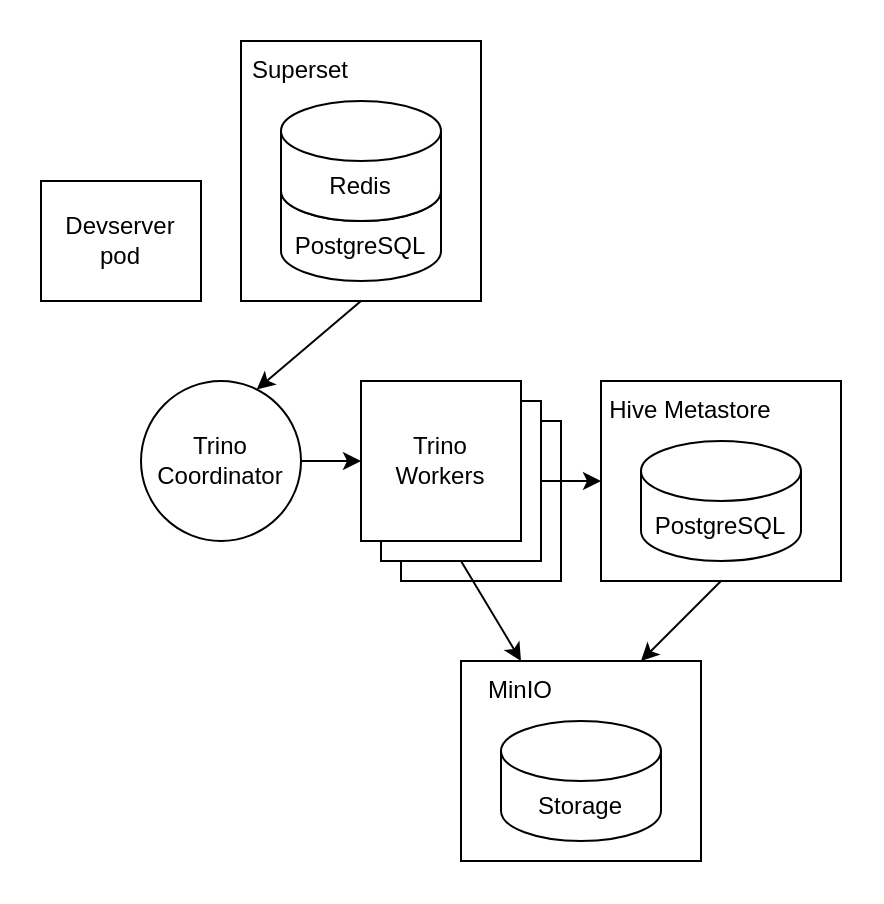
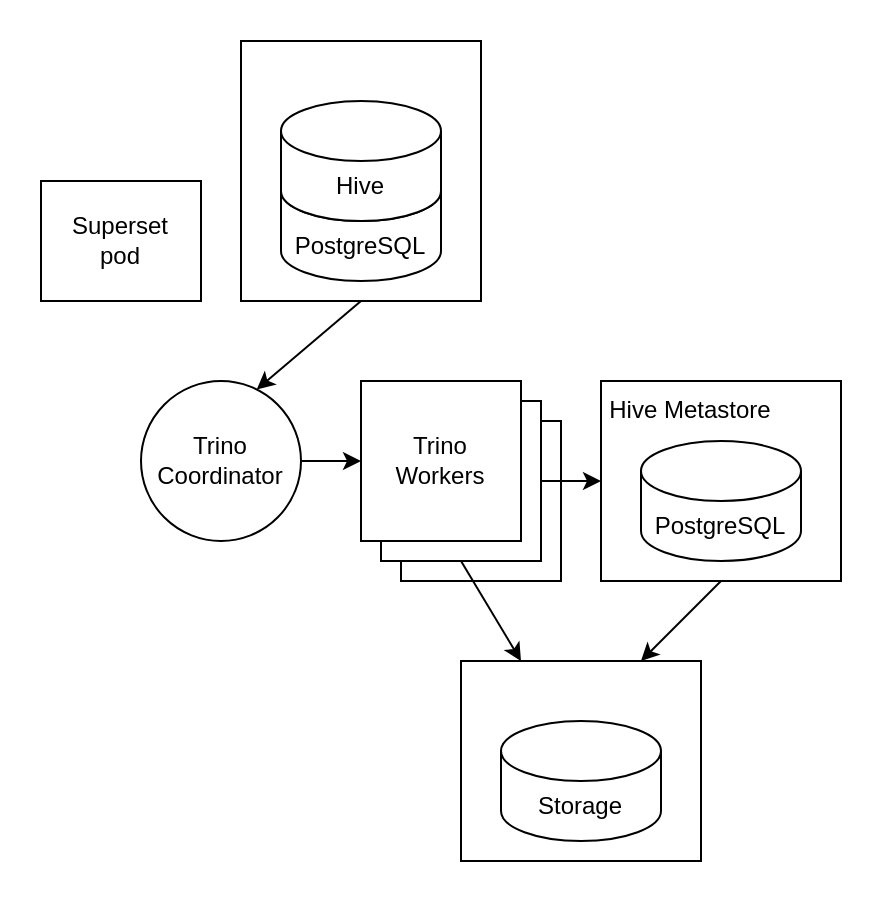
(301, 71) -> none
(361, 187) -> (361, 187)
(121, 241) -> (121, 241)
(521, 691) -> none
